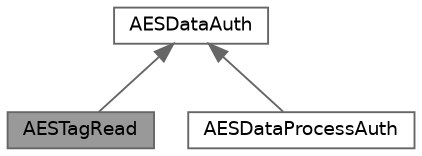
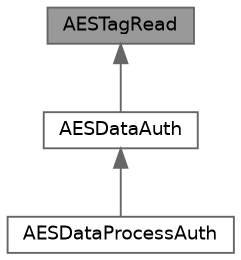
(129, 84) -> (121, 88)
